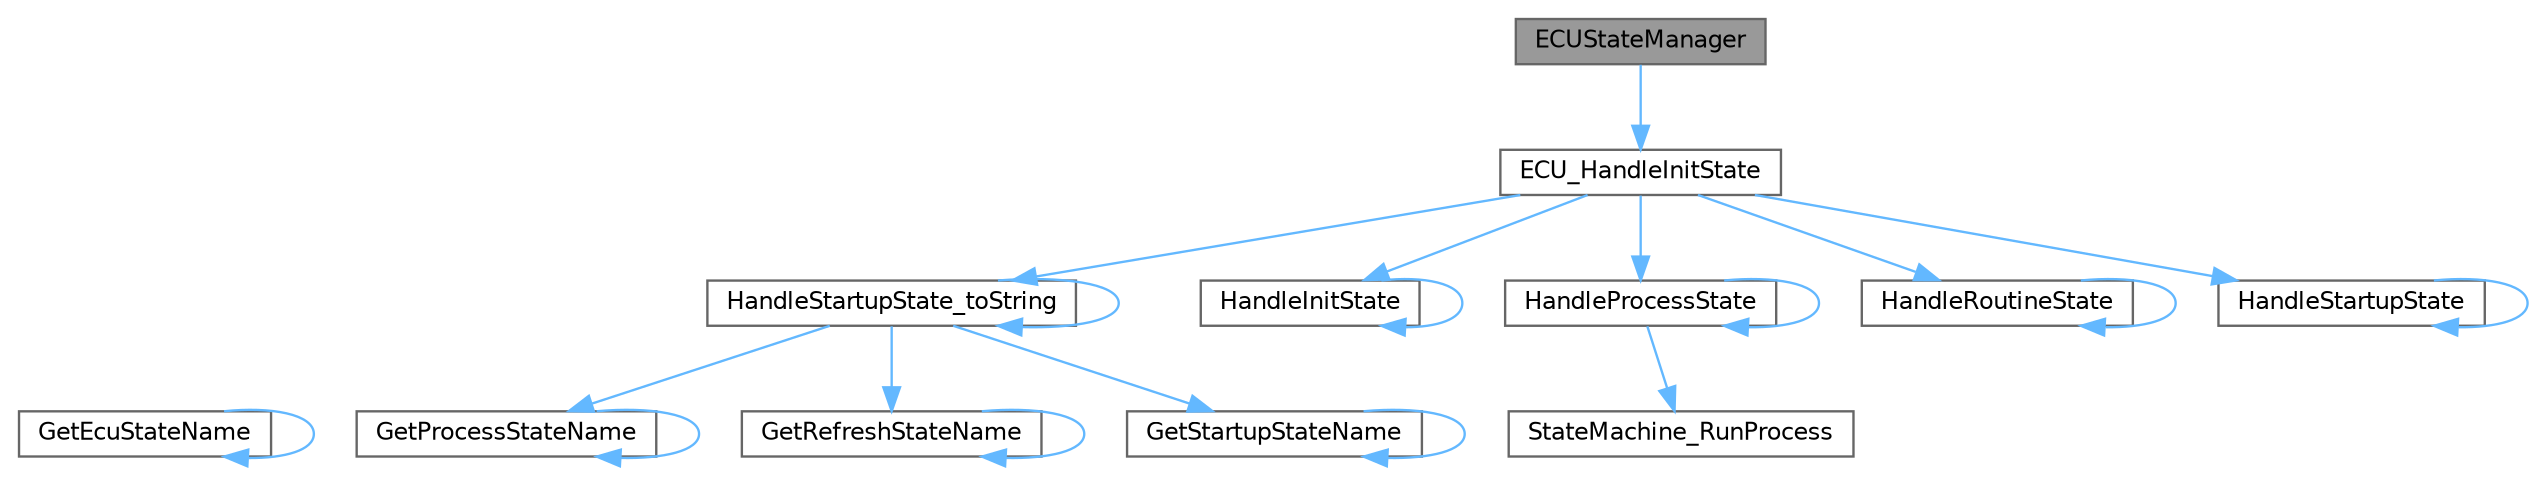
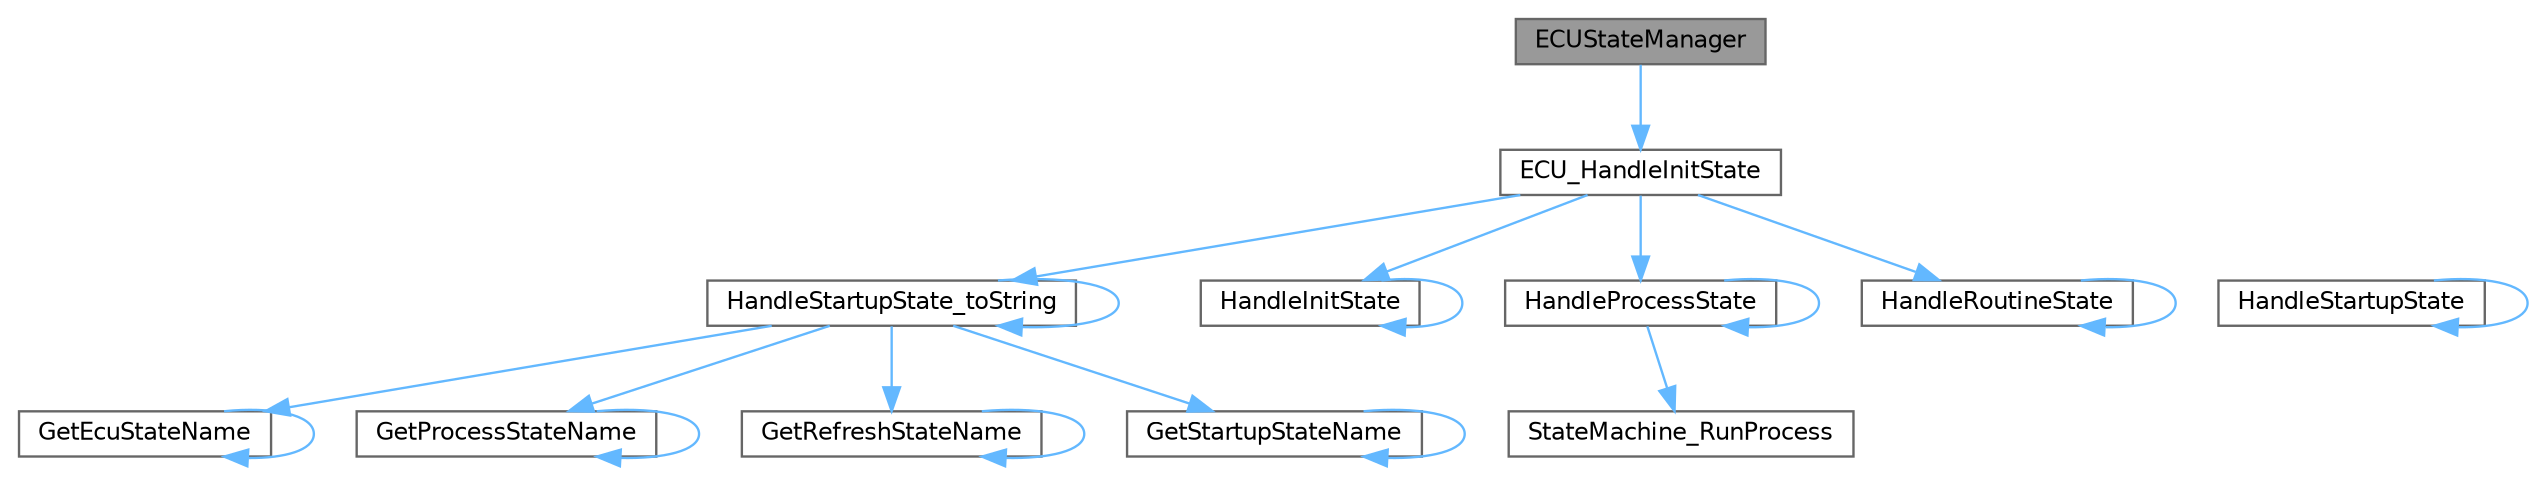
(1984, 236) -> none
none -> (530, 367)
